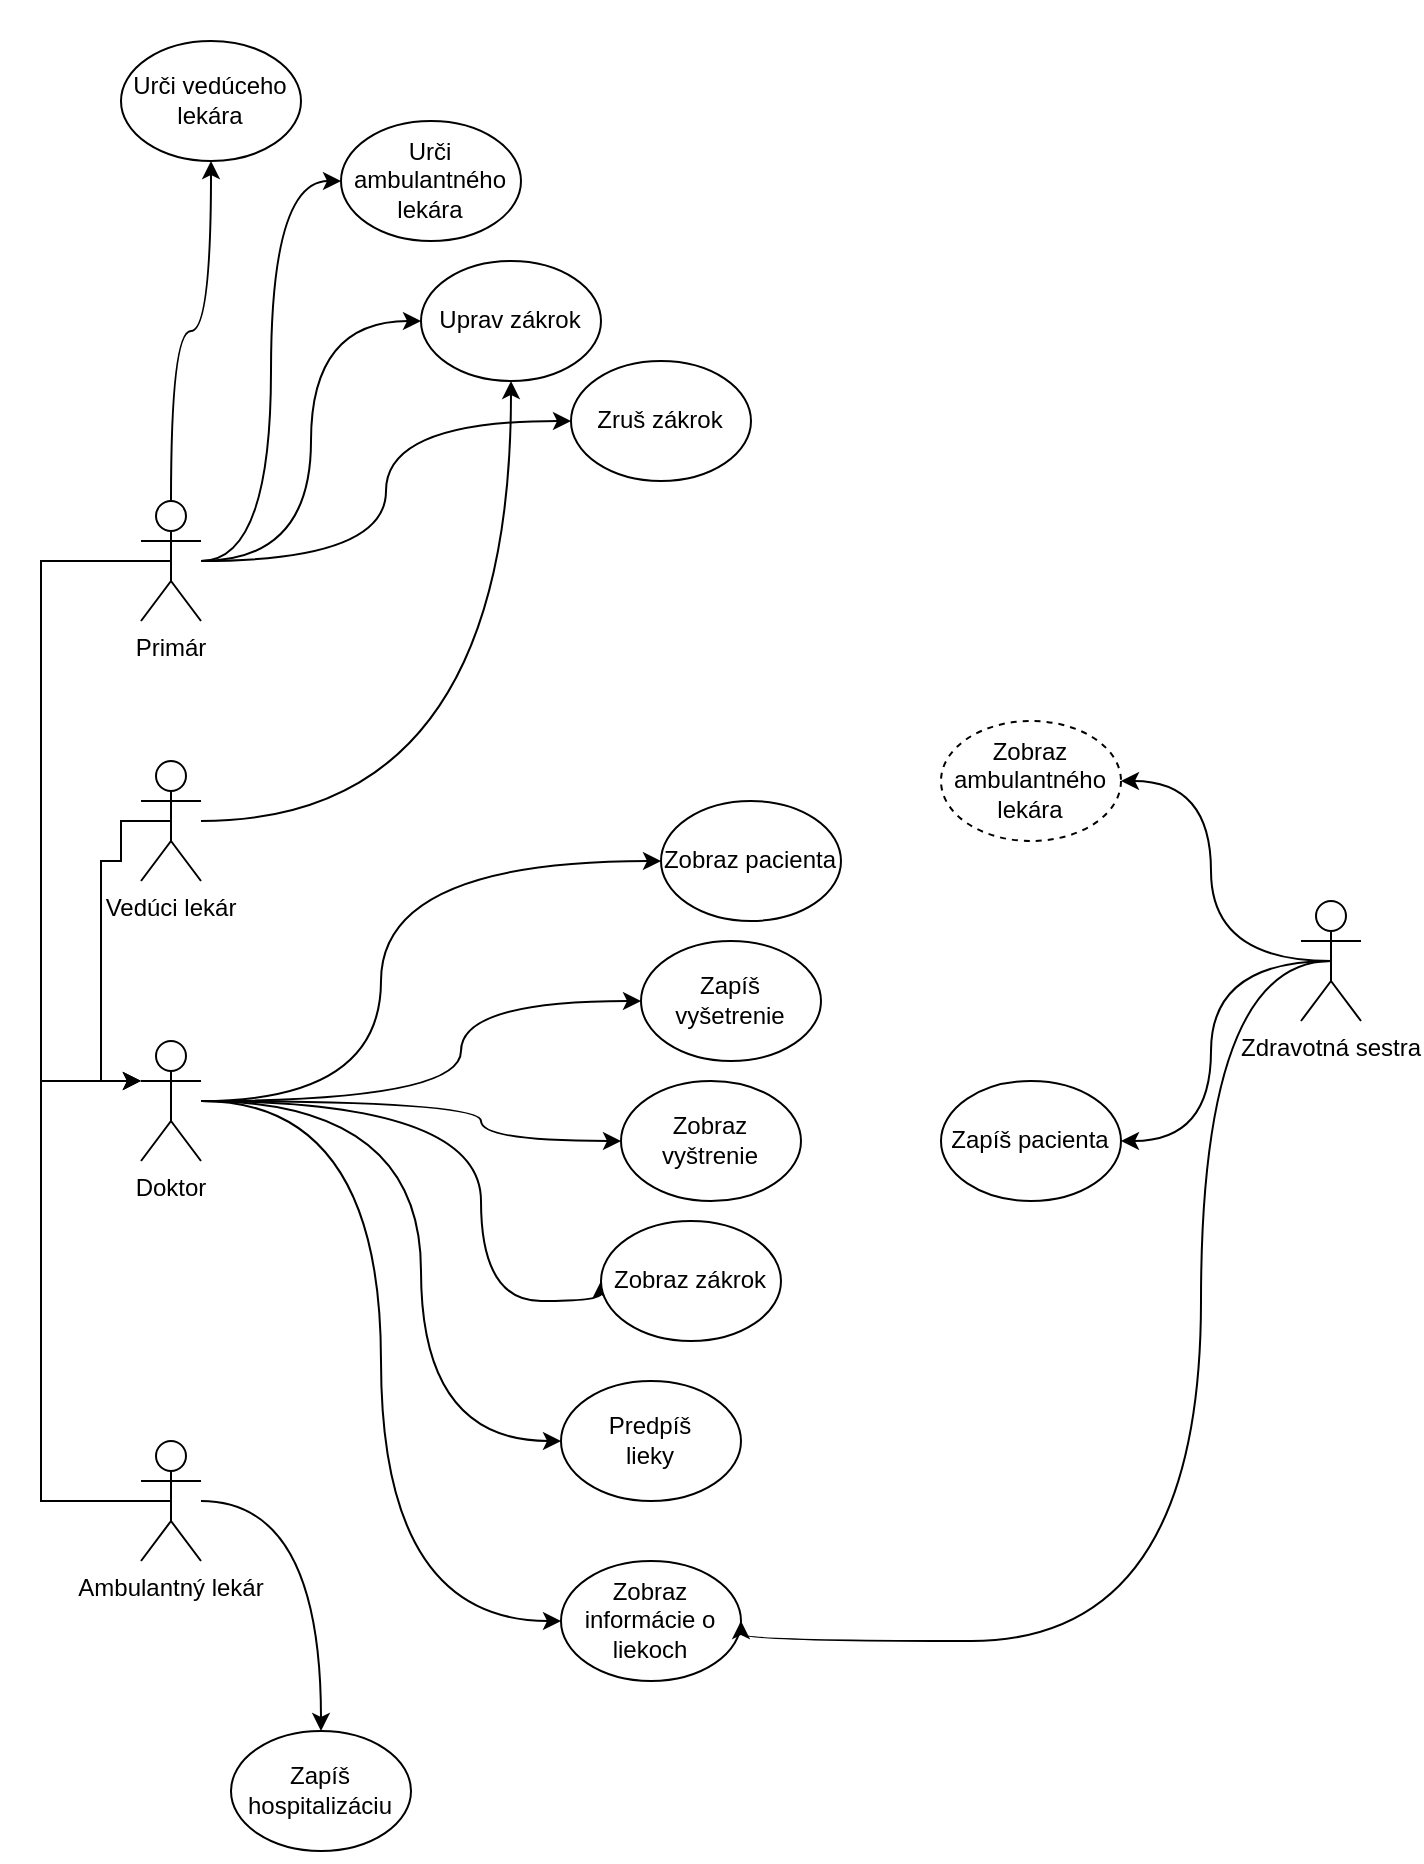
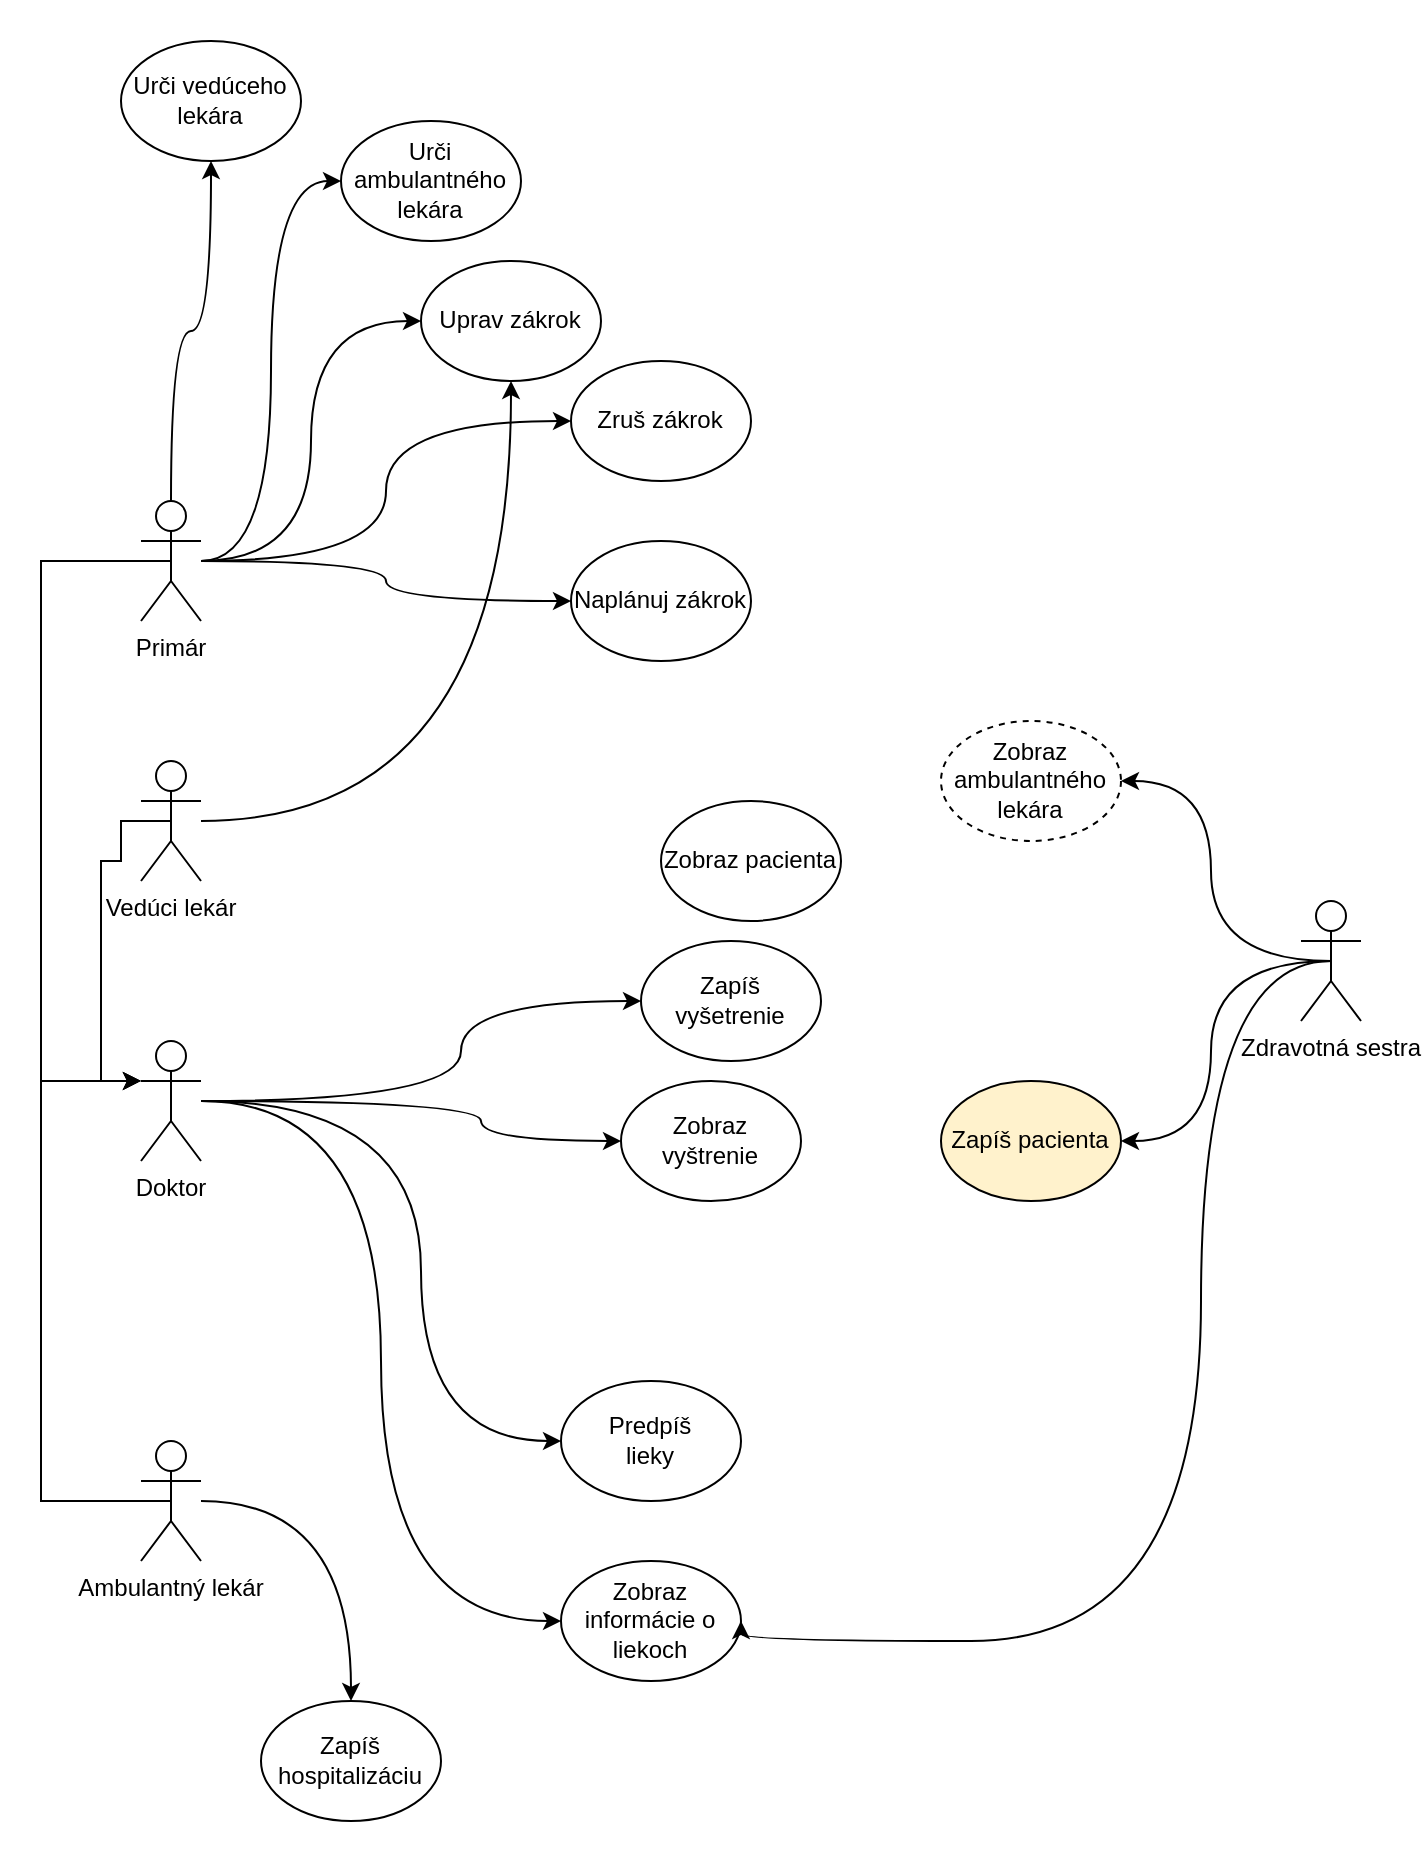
none -> (402, 591)
none -> (661, 601)
(403, 923) -> none
(1031, 1141) -> (1031, 1141)
(478, 1181) -> none
(691, 1281) -> none
(321, 1791) -> (351, 1761)
